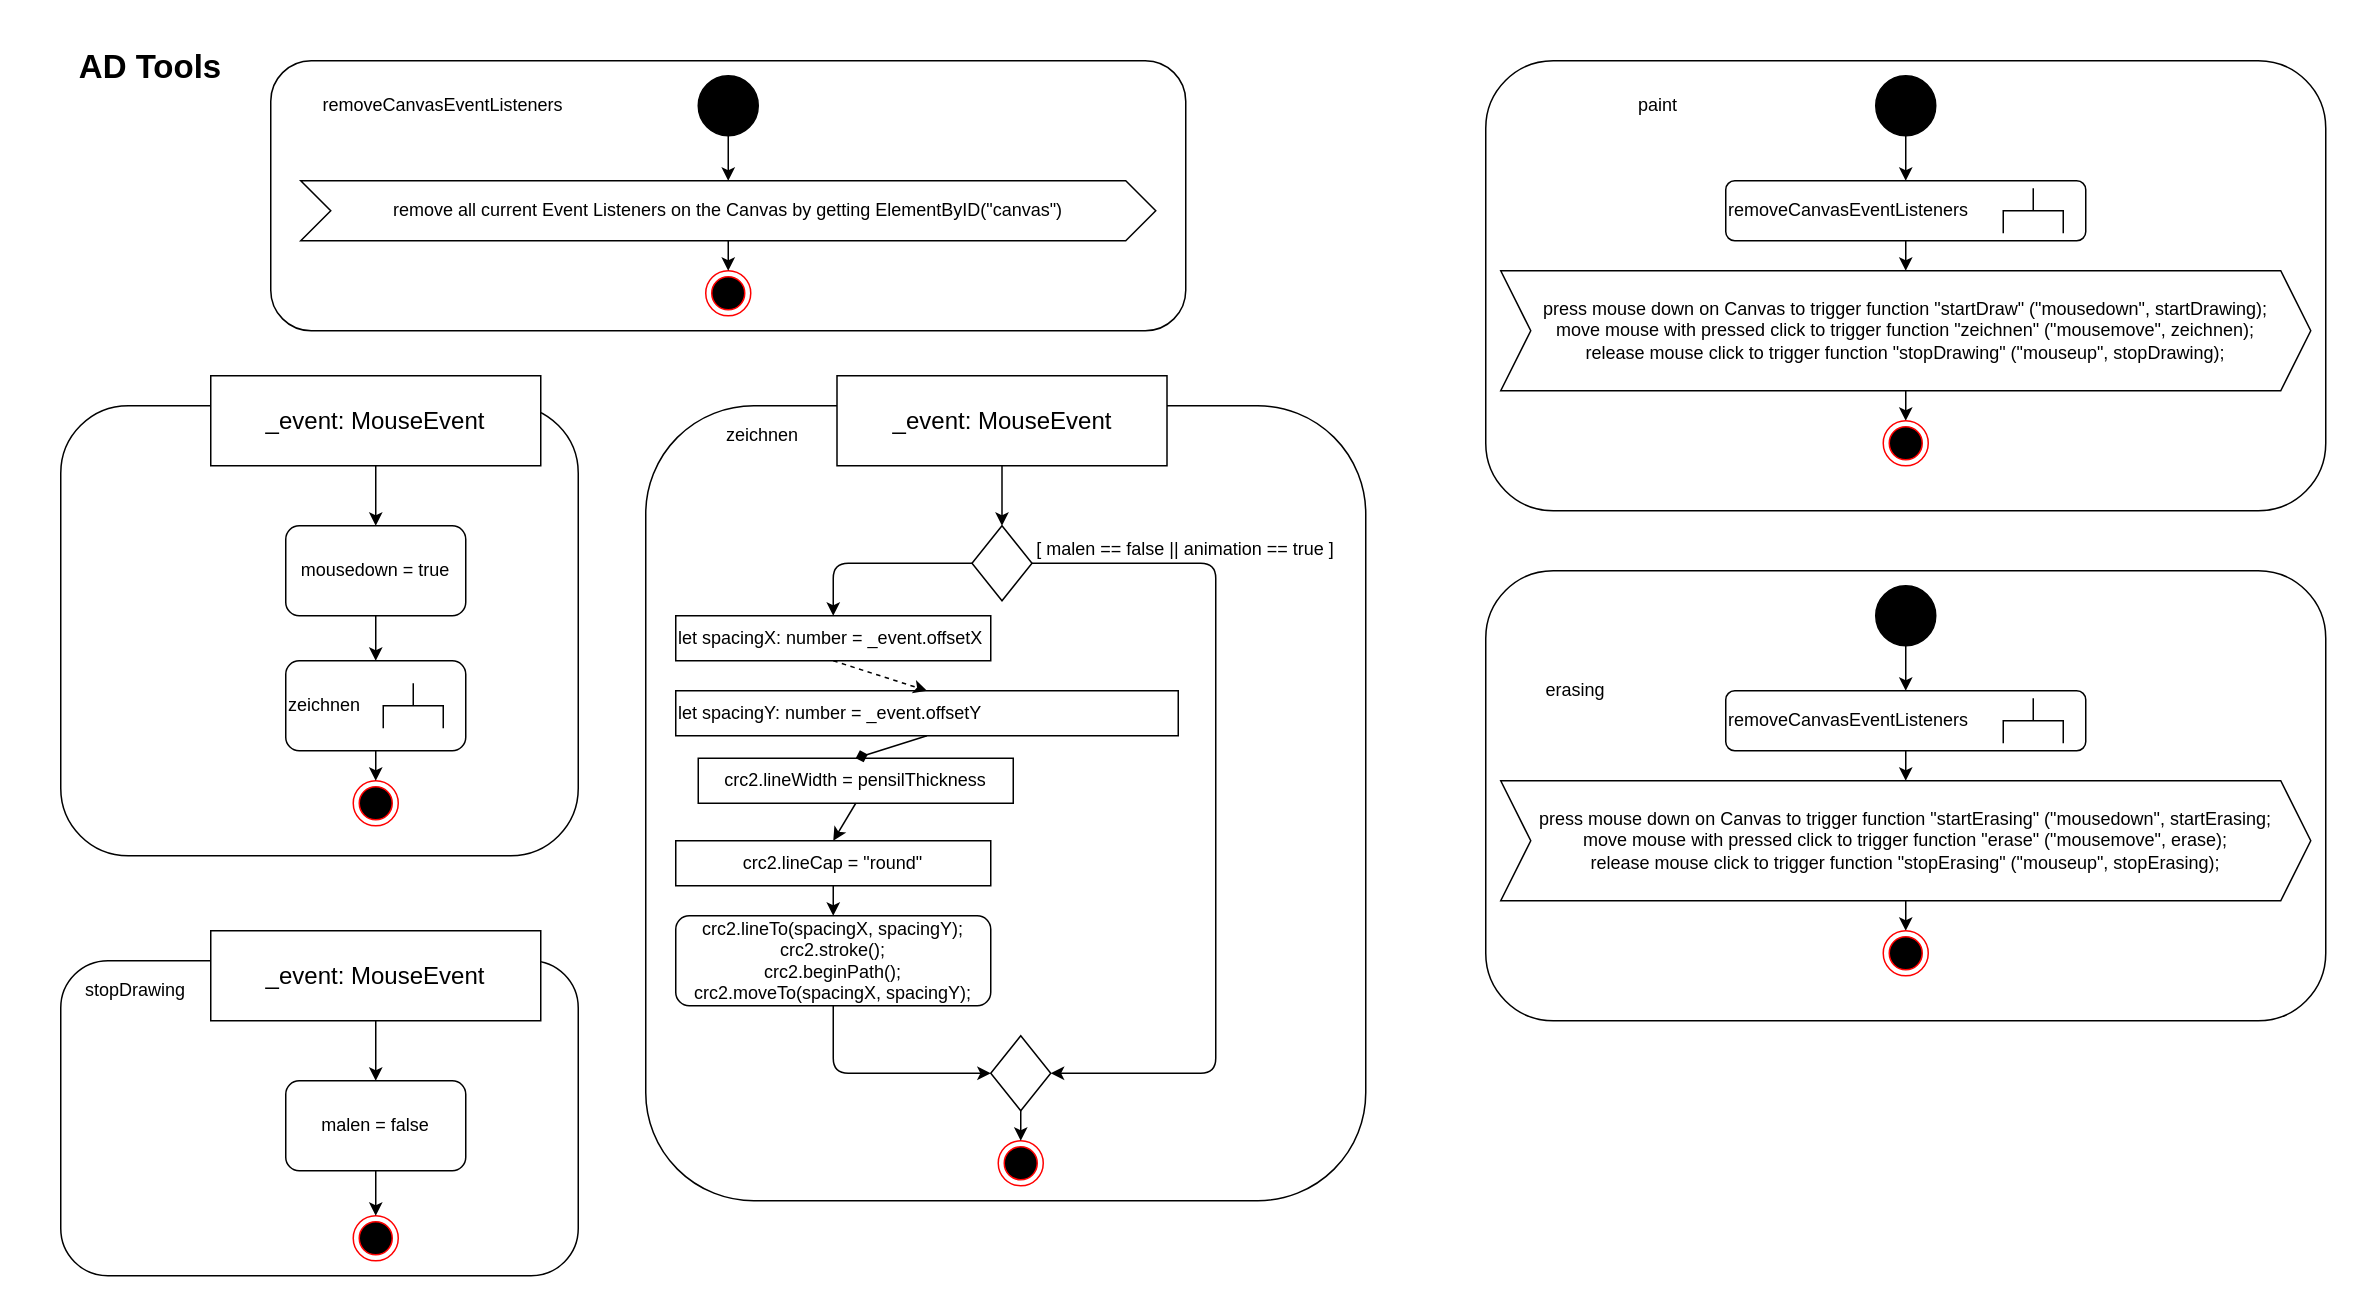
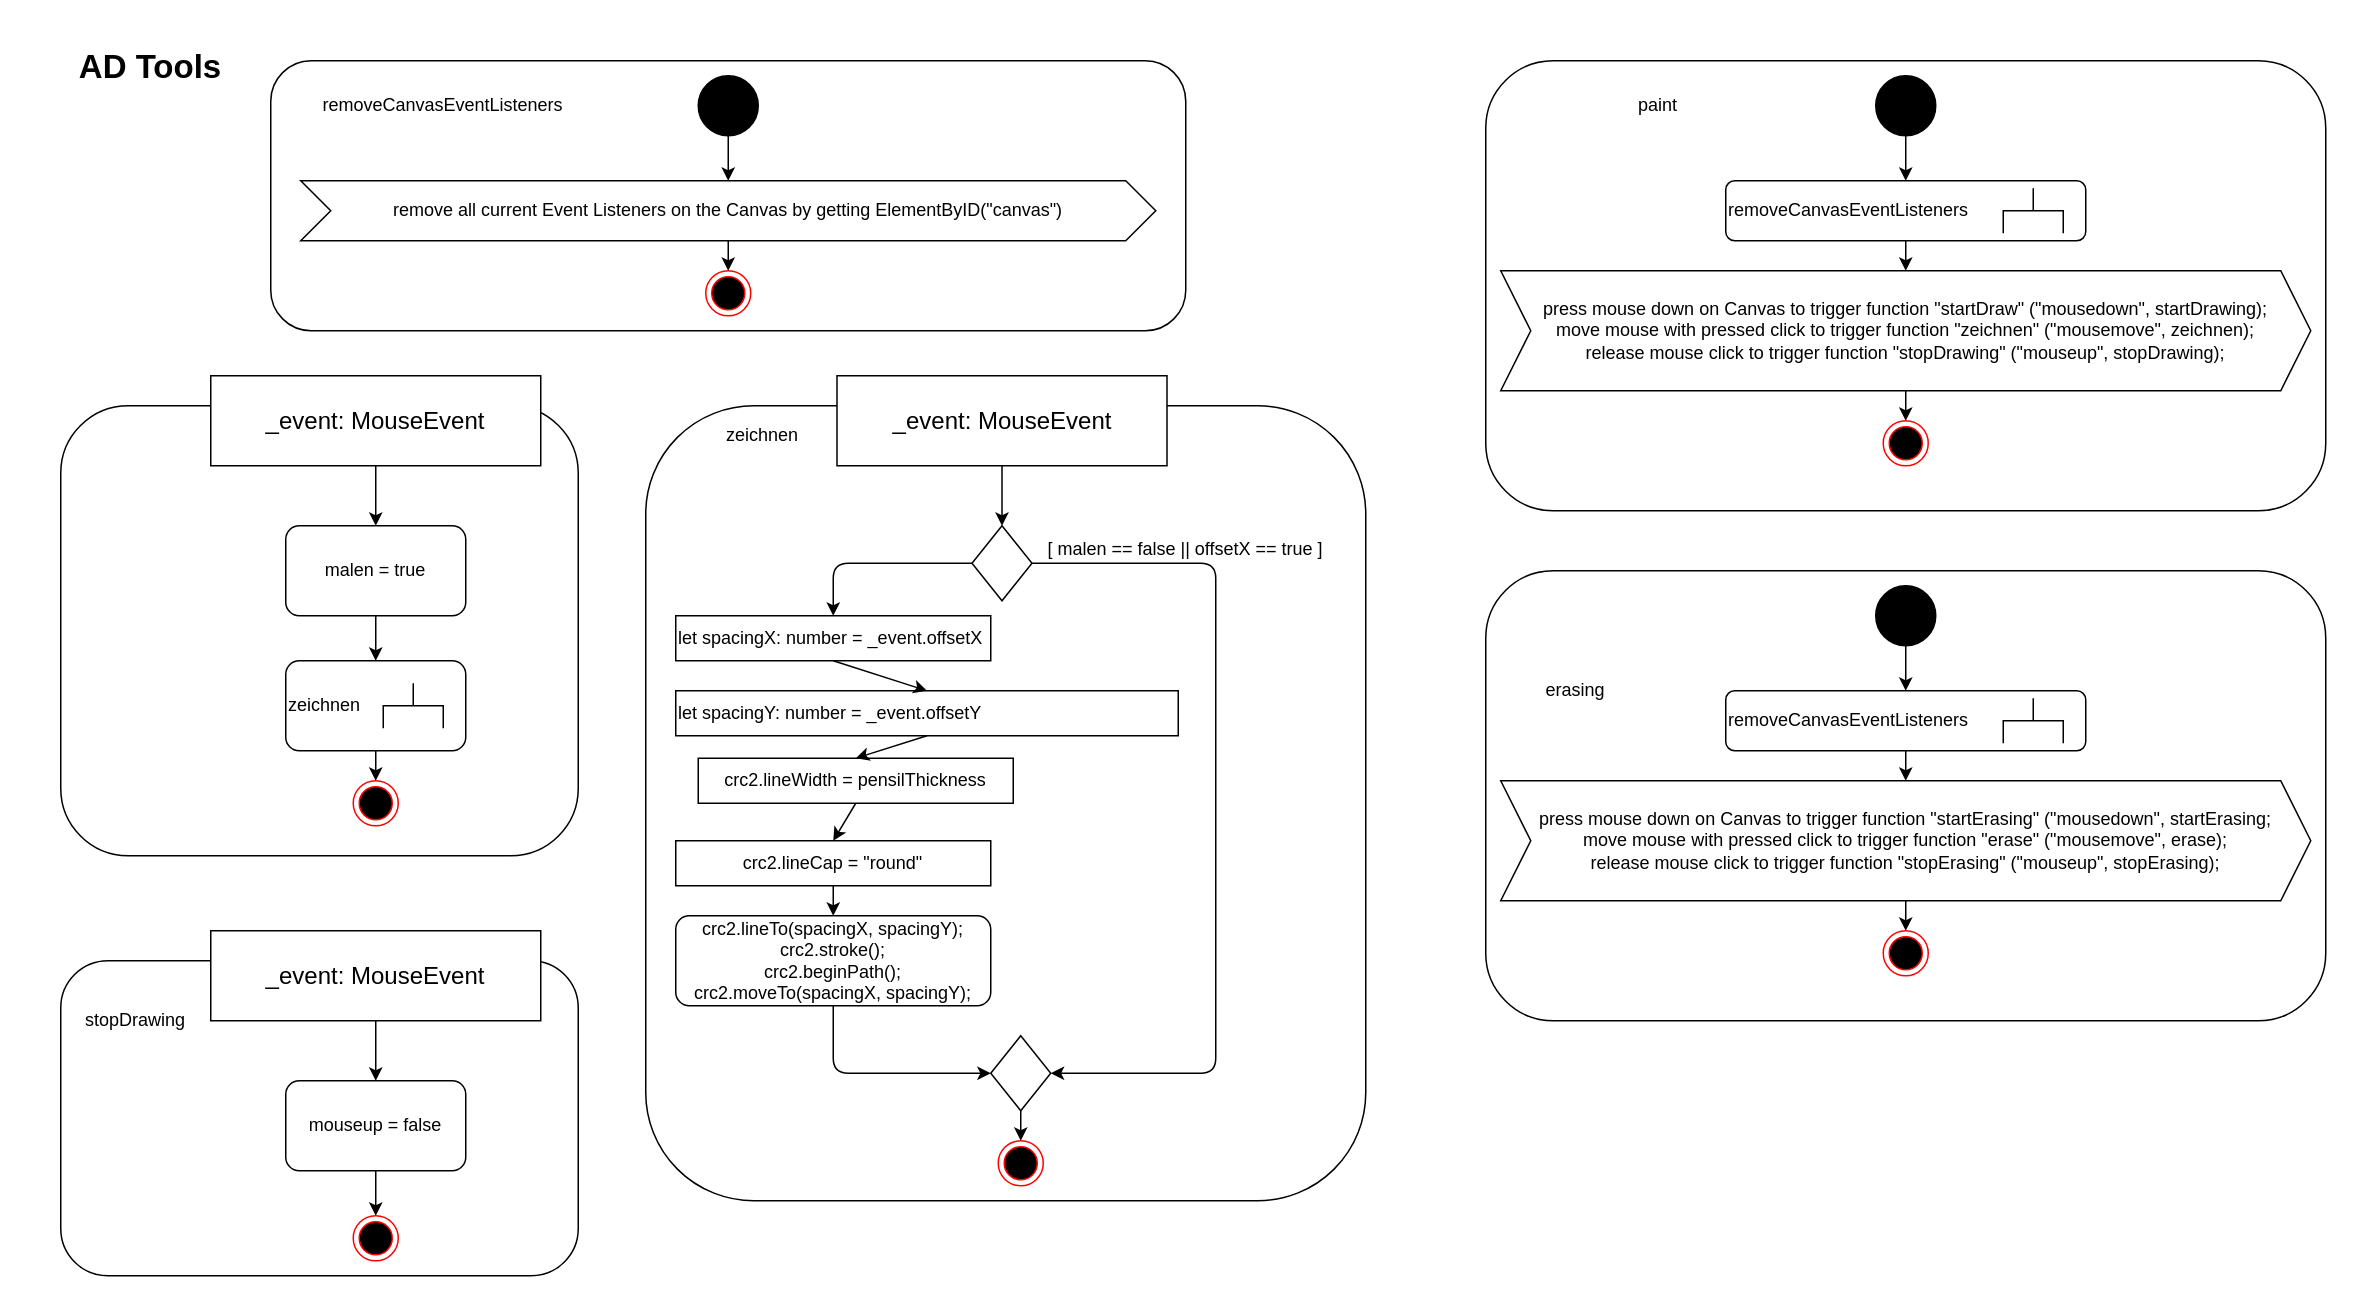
(1186, 550) -> (1186, 550)
(376, 571) -> (376, 571)
(877, 675) -> (877, 675)
(868, 754) -> (867, 755)
(136, 991) -> (136, 1021)
(376, 1126) -> (376, 1126)
